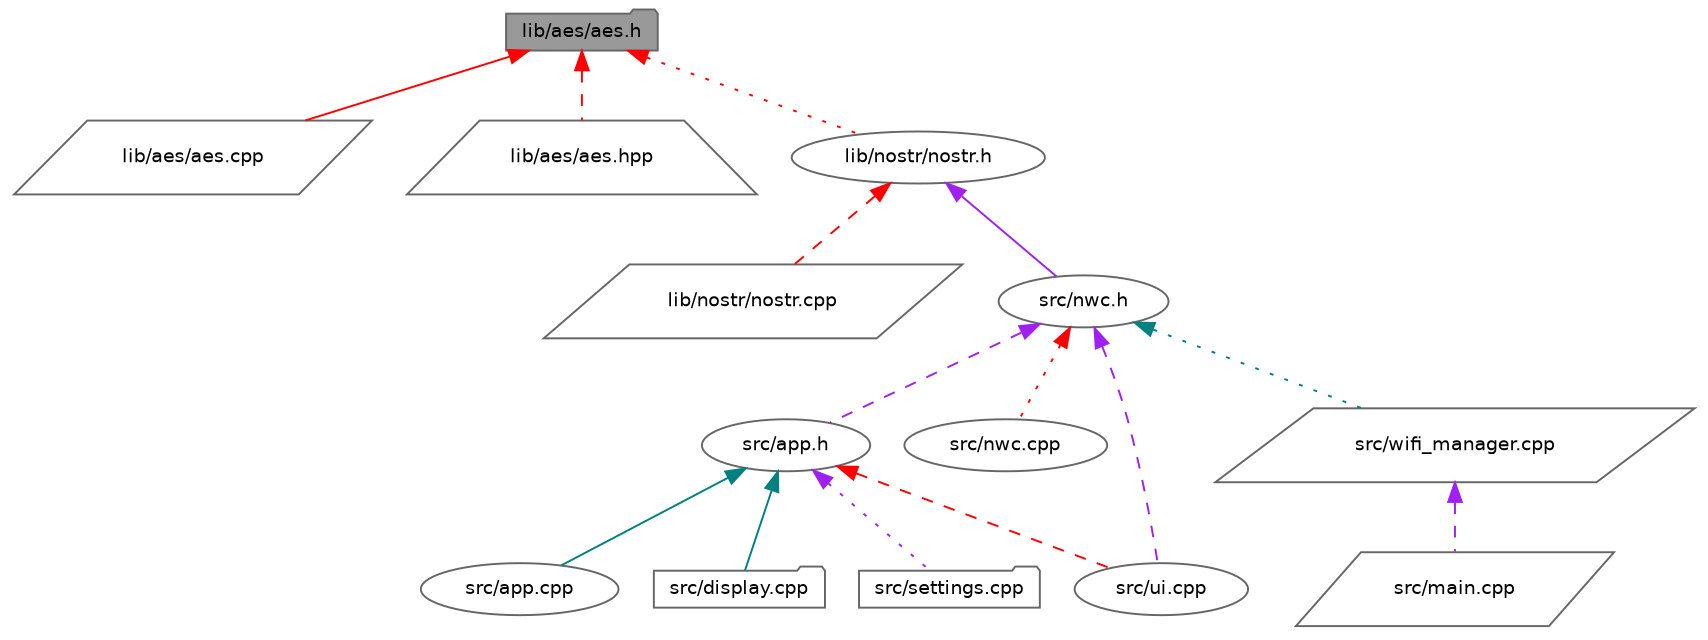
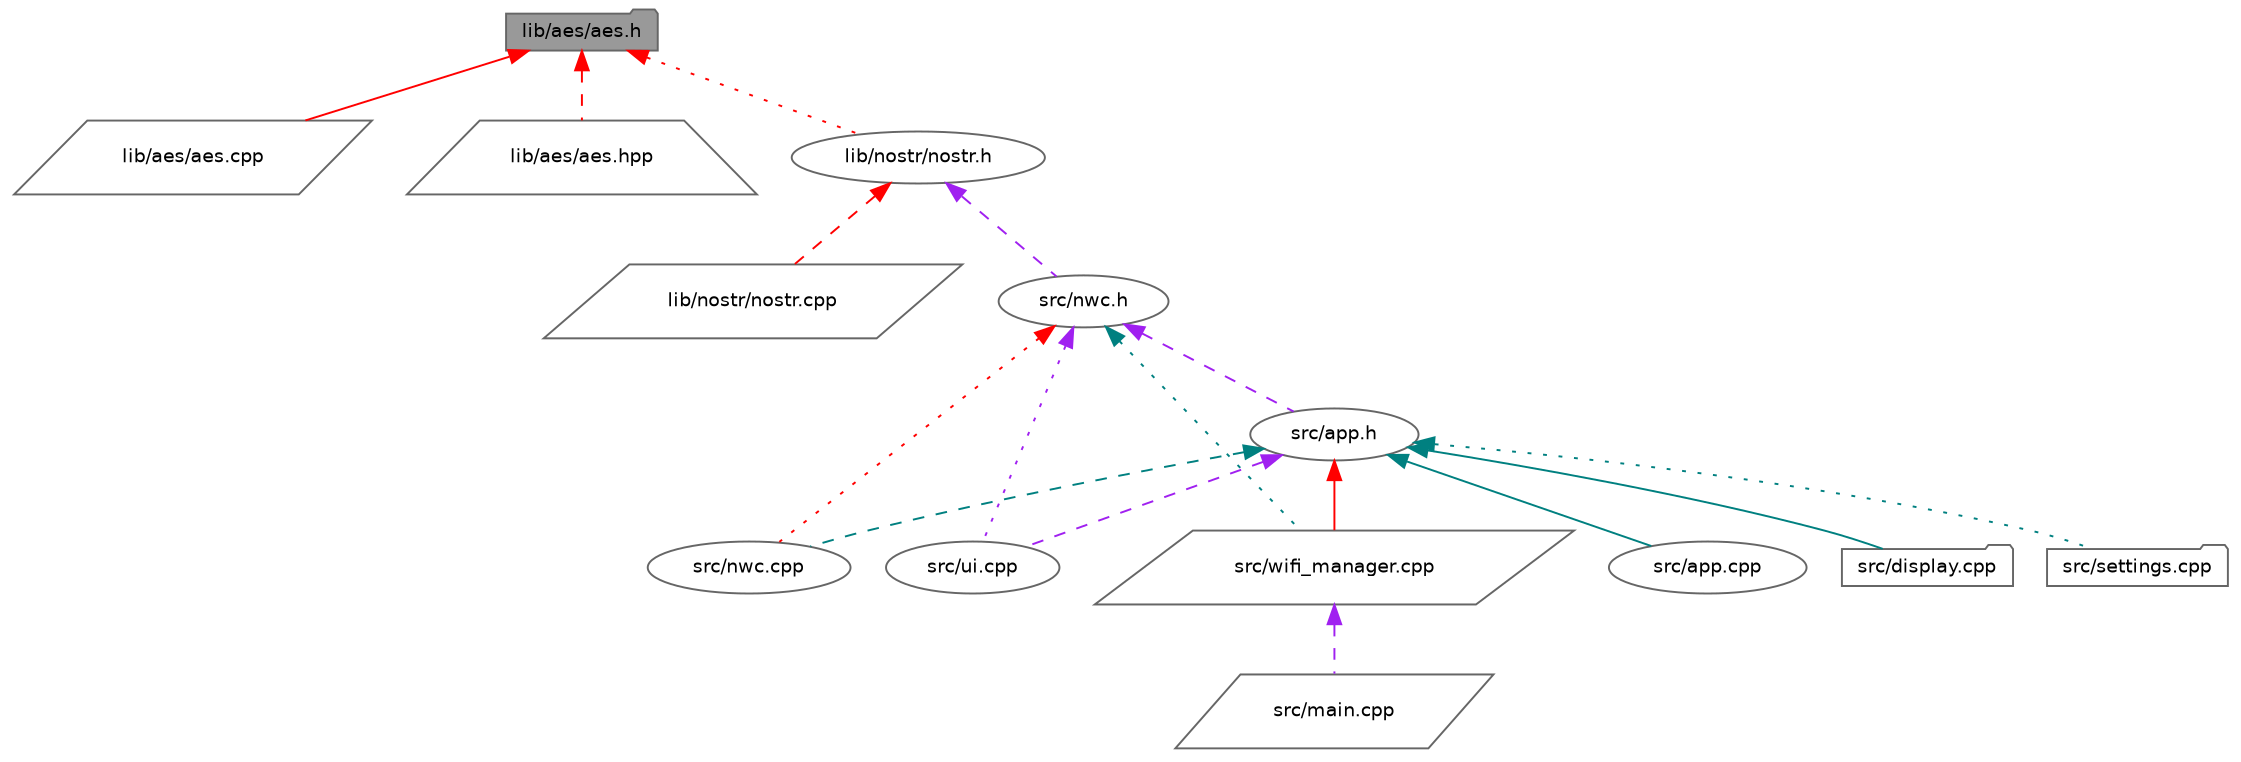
(1009, 236) -> (1009, 236)
(1136, 453) -> (1024, 444)
none -> (1026, 495)
none -> (1334, 505)
(983, 521) -> (1144, 504)
(879, 527) -> (1766, 482)
